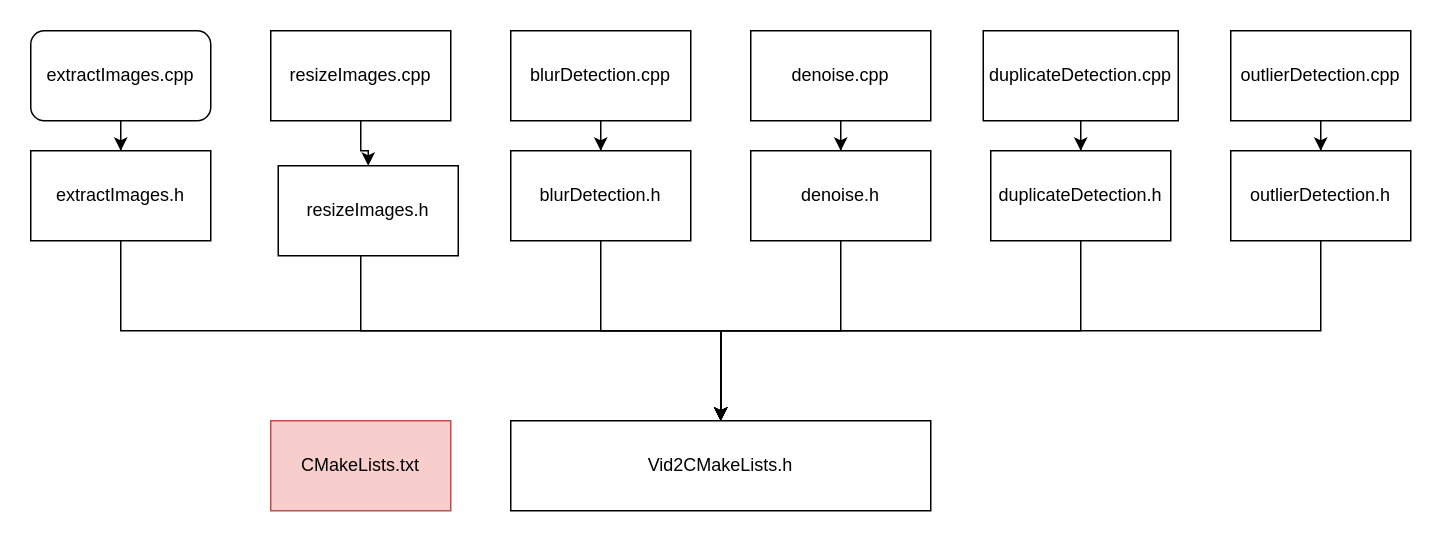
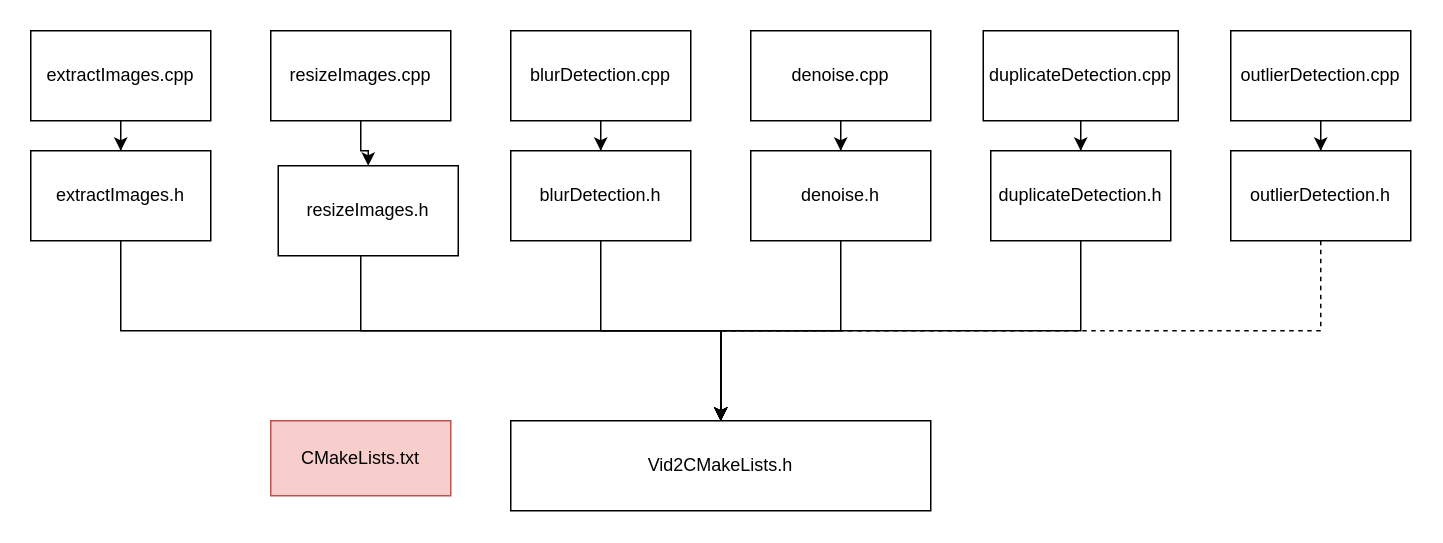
(121, 76) -> (121, 76)
(1247, 331) -> (1247, 331)
(361, 466) -> (361, 458)
